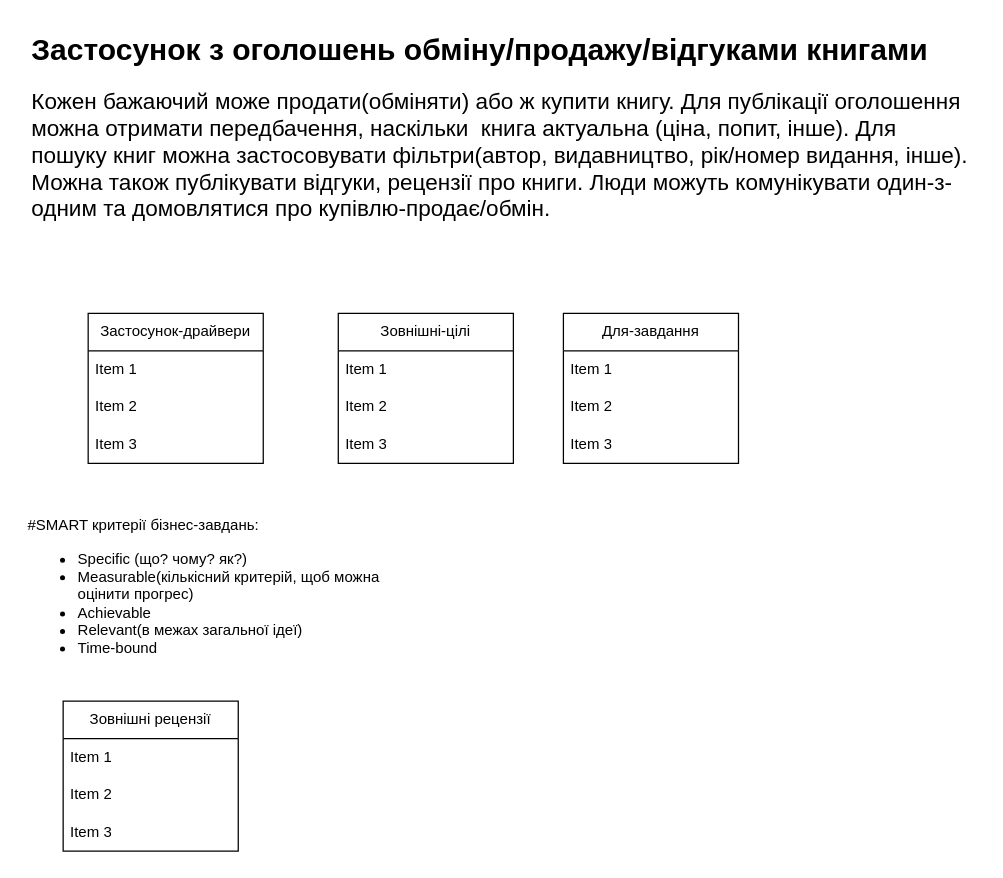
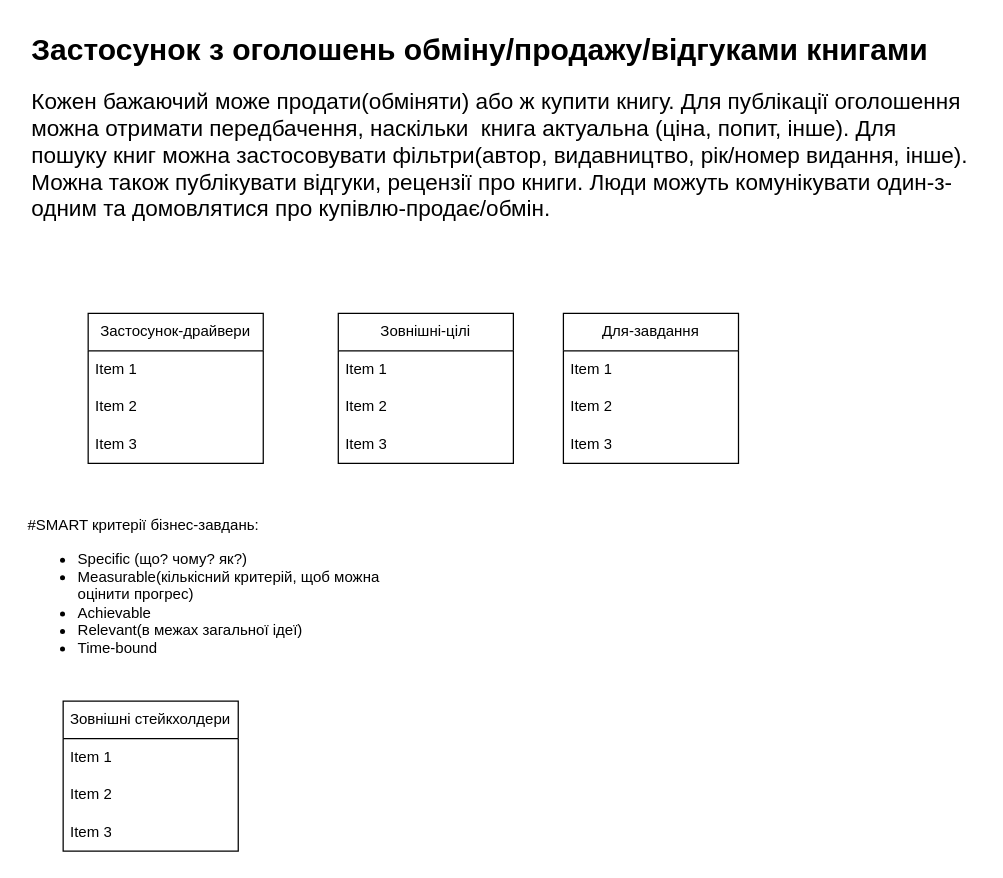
(151, 719) -> (151, 719)
